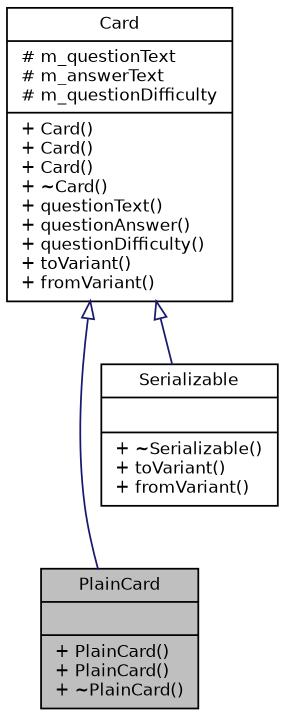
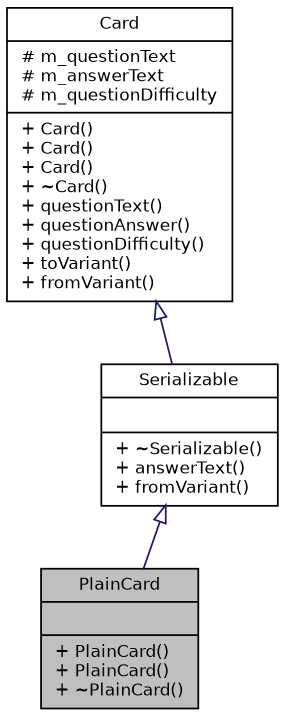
(80, 445) -> (151, 546)
(171, 468) -> (181, 468)
